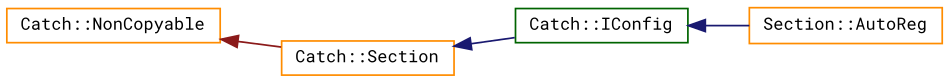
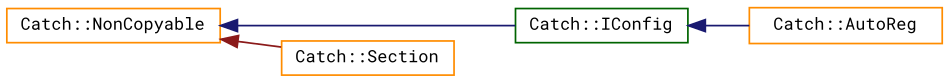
(846, 26) -> (846, 26)
(493, 41) -> (377, 26)
